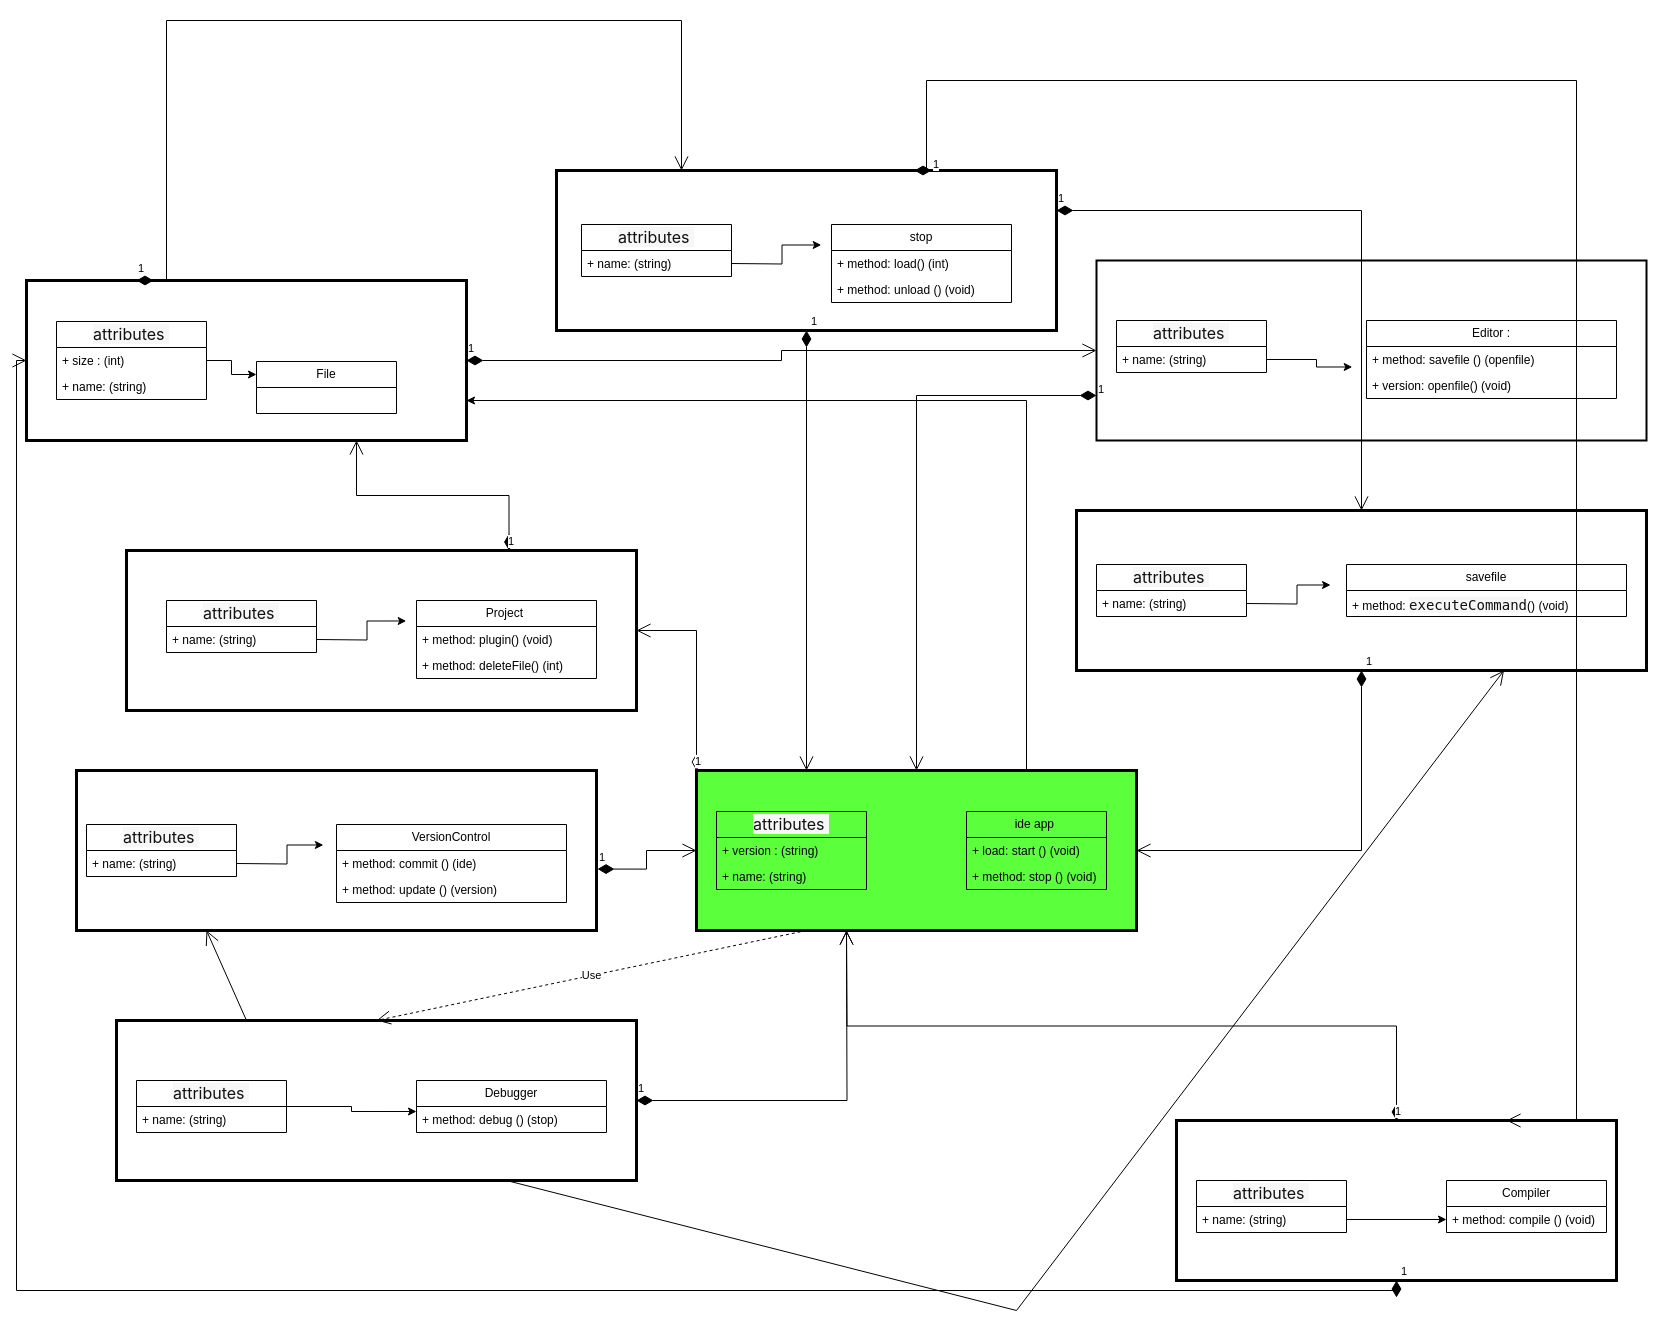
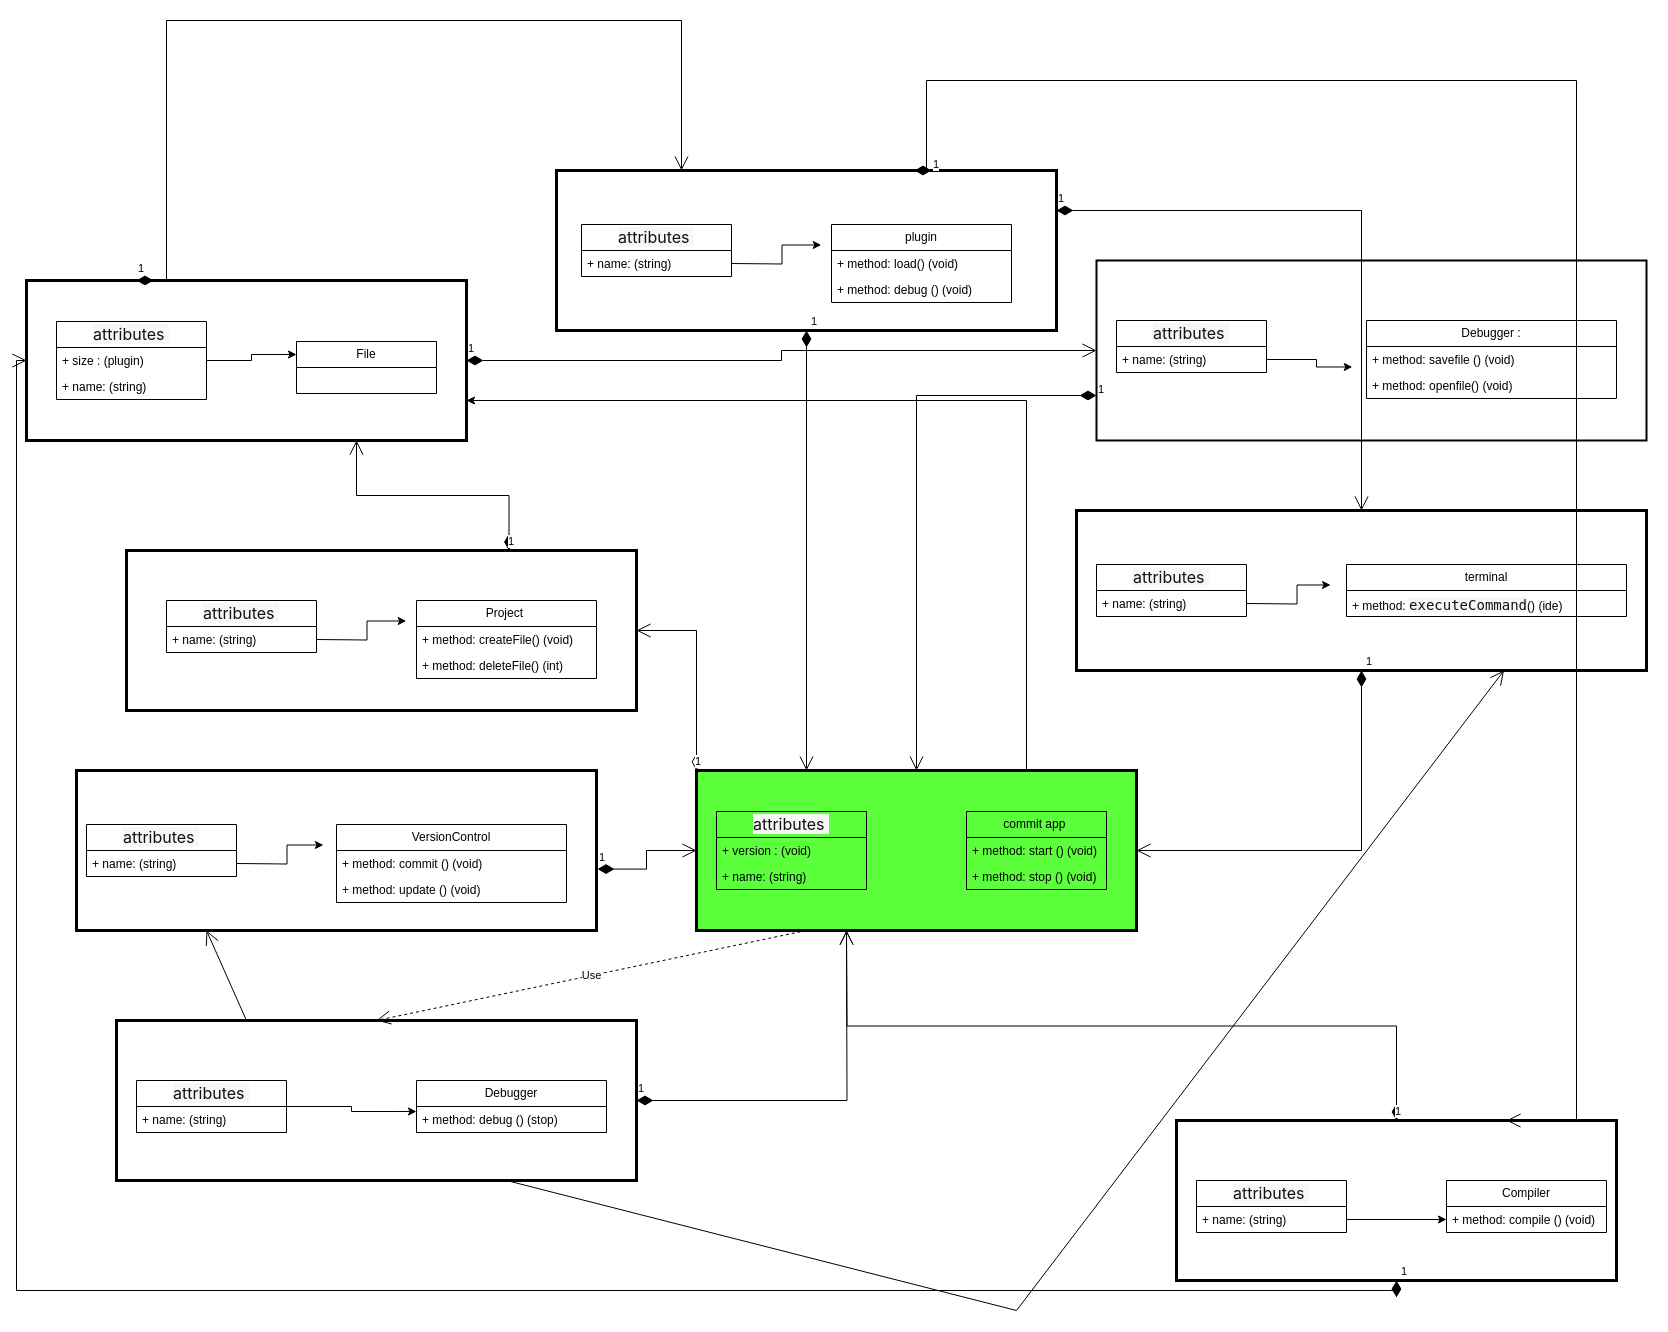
(922, 238) -> (922, 238)
(902, 265) -> (905, 265)
(914, 291) -> (912, 291)
(1492, 334) -> (1492, 334)
(1466, 361) -> (1454, 361)
(100, 362) -> (109, 362)
(1454, 387) -> (1452, 387)
(327, 388) -> (367, 368)
(1487, 578) -> (1487, 578)
(1457, 605) -> (1454, 605)
(496, 641) -> (508, 648)
(1037, 825) -> (1037, 825)
(780, 852) -> (774, 852)
(1038, 859) -> (1038, 859)
(416, 865) -> (419, 865)
(431, 891) -> (421, 891)
